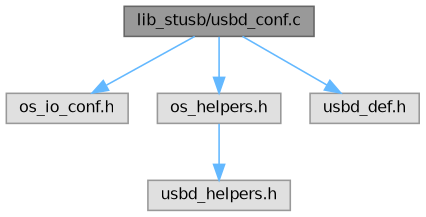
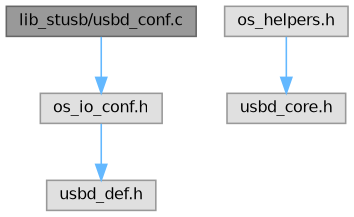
(219, 57) -> none
(285, 61) -> (101, 144)
(219, 195) -> (286, 108)
